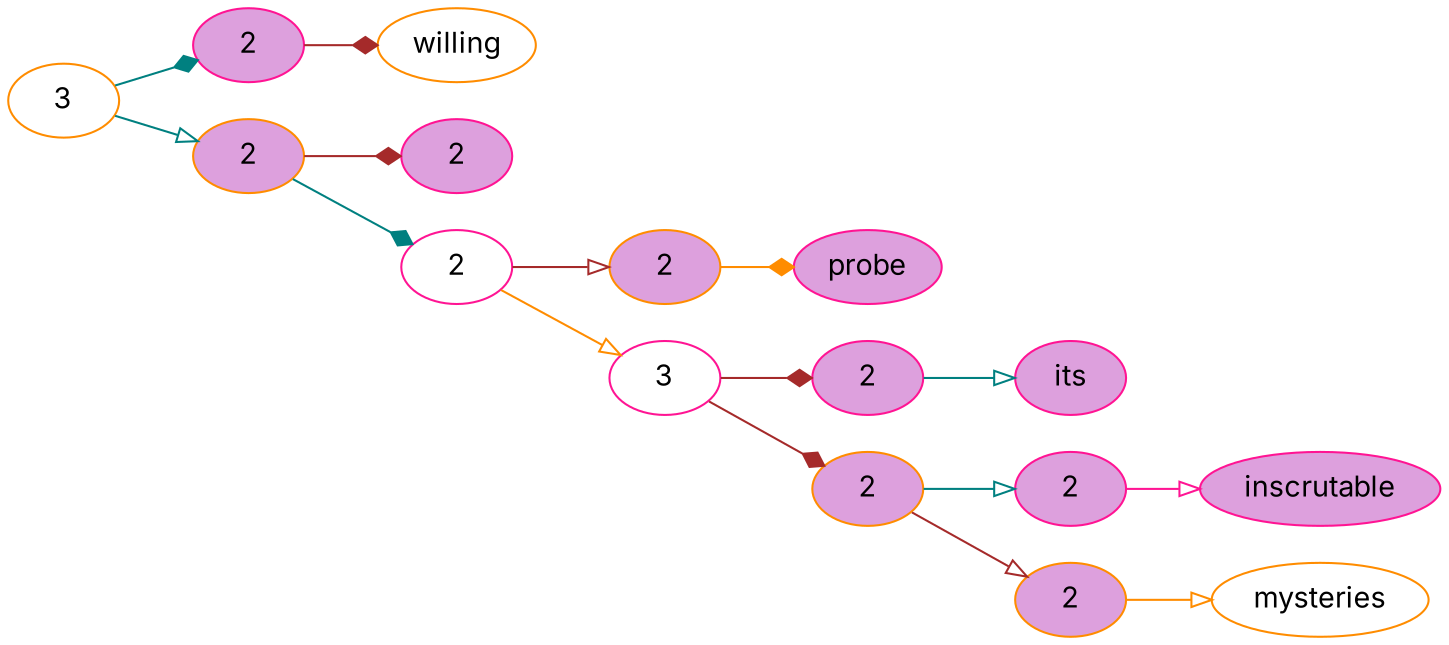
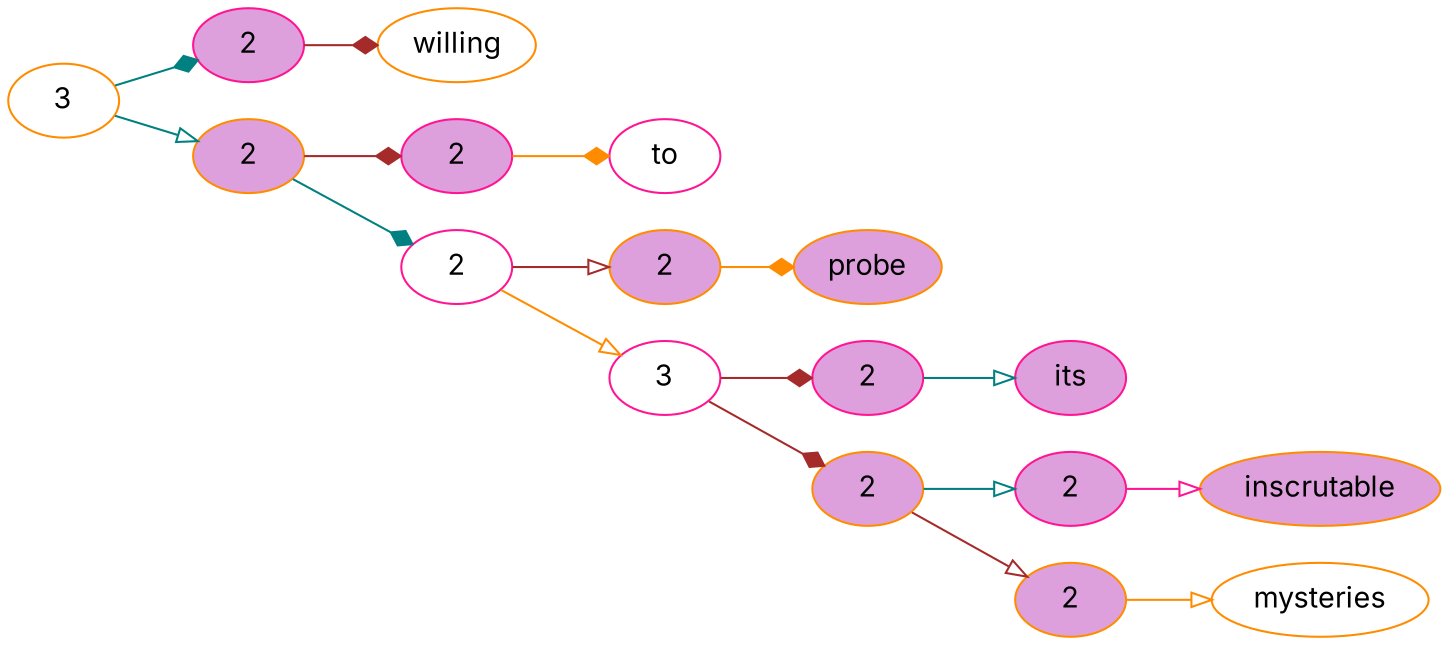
none -> (665, 156)
(868, 267) -> (868, 267)
(1320, 489) -> (1320, 489)
